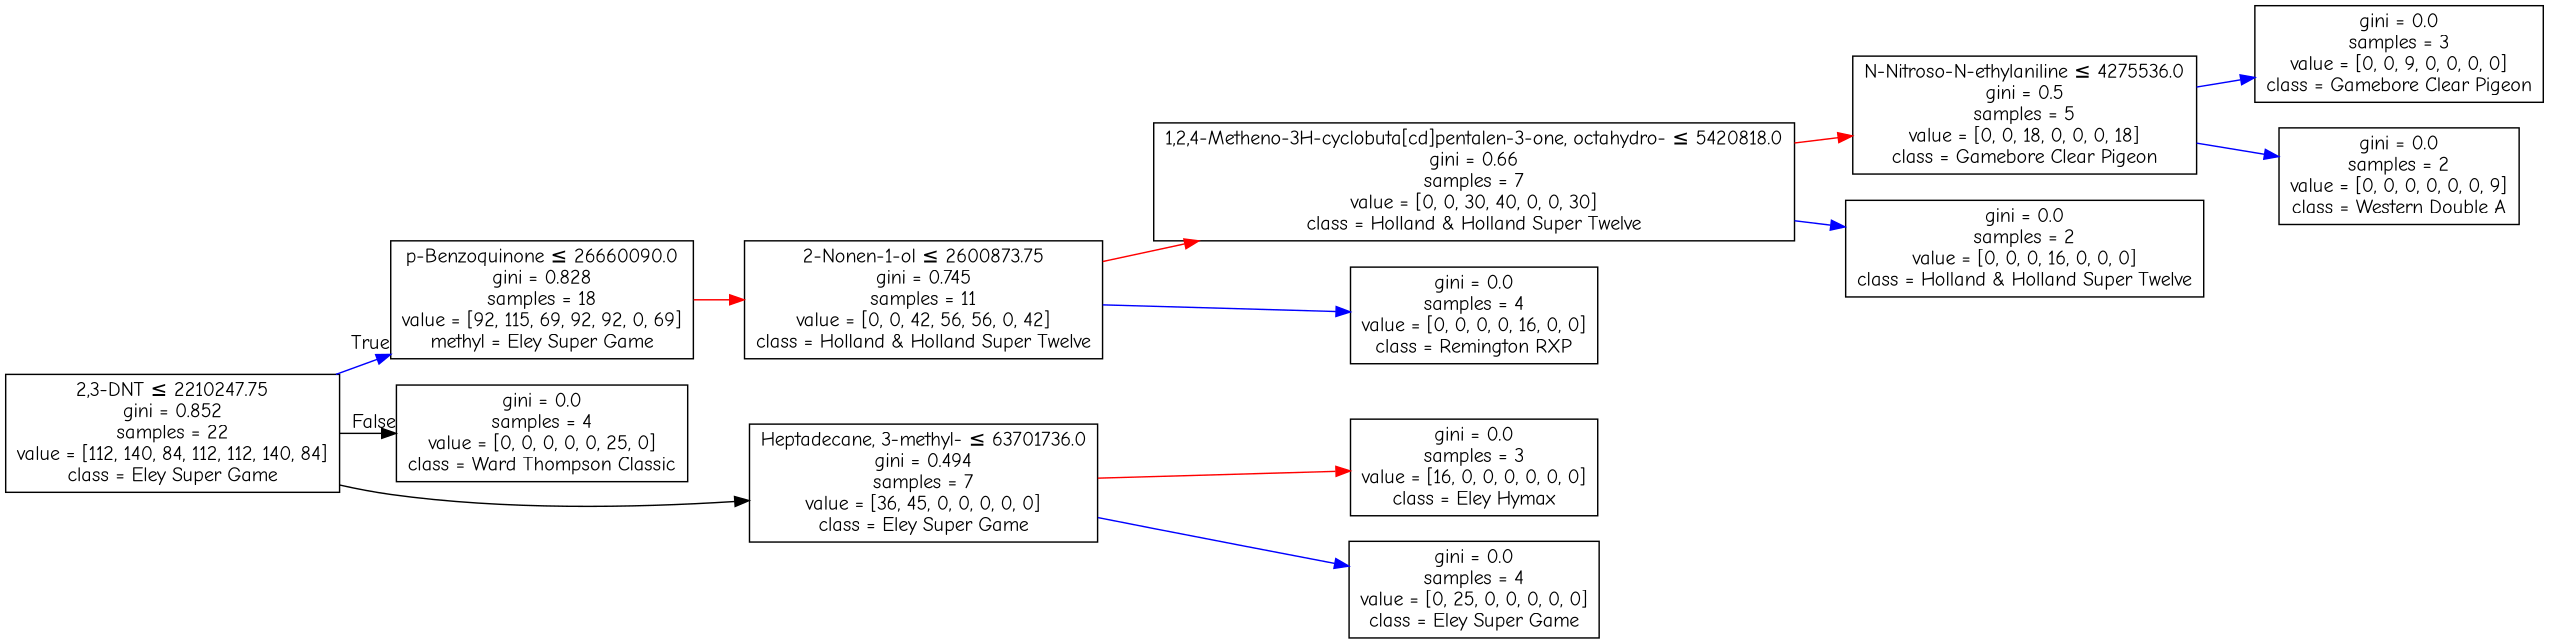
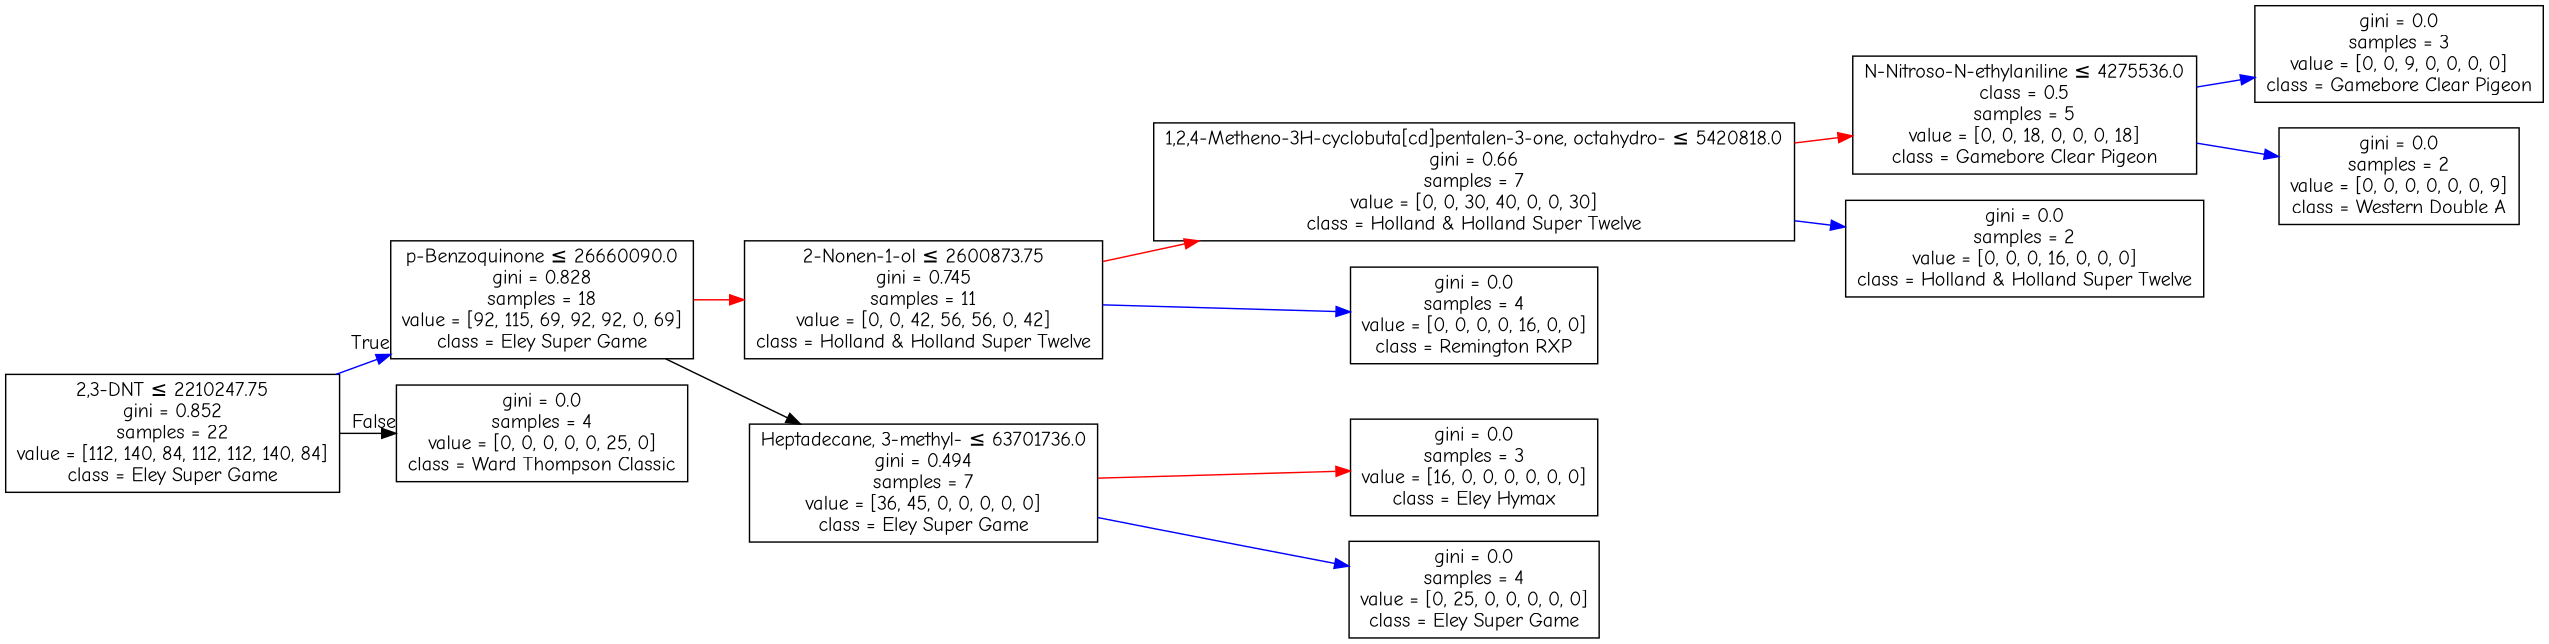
(2025, 93) -> (2025, 93)
(542, 342) -> (542, 342)
(537, 506) -> (727, 388)
